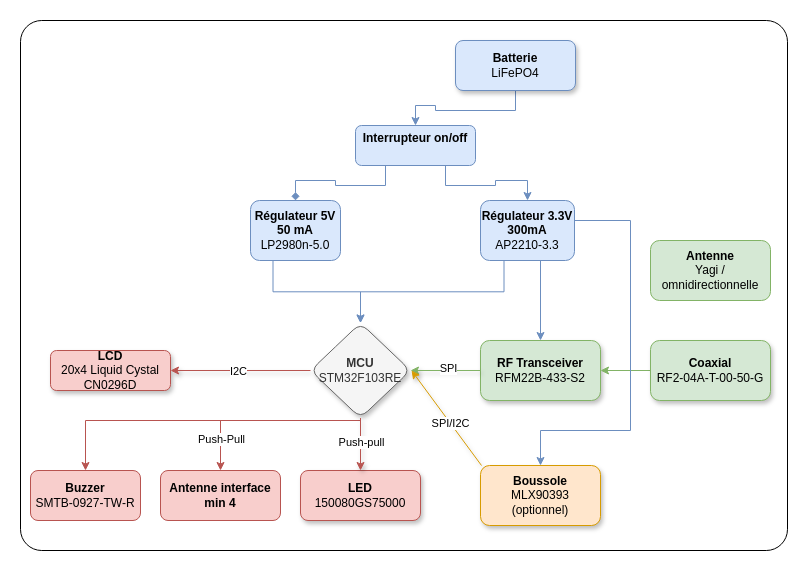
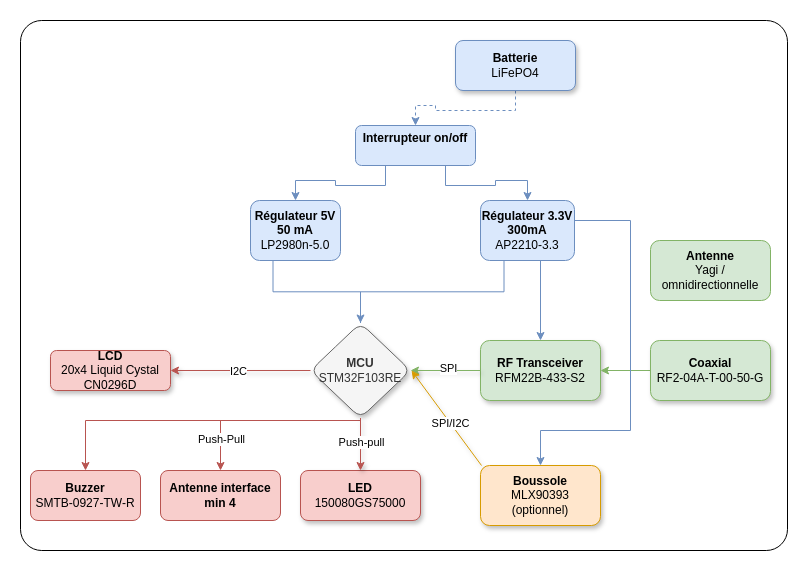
(467, 111) -> (467, 111)
(296, 191) -> (296, 192)
(361, 317) -> (361, 321)
